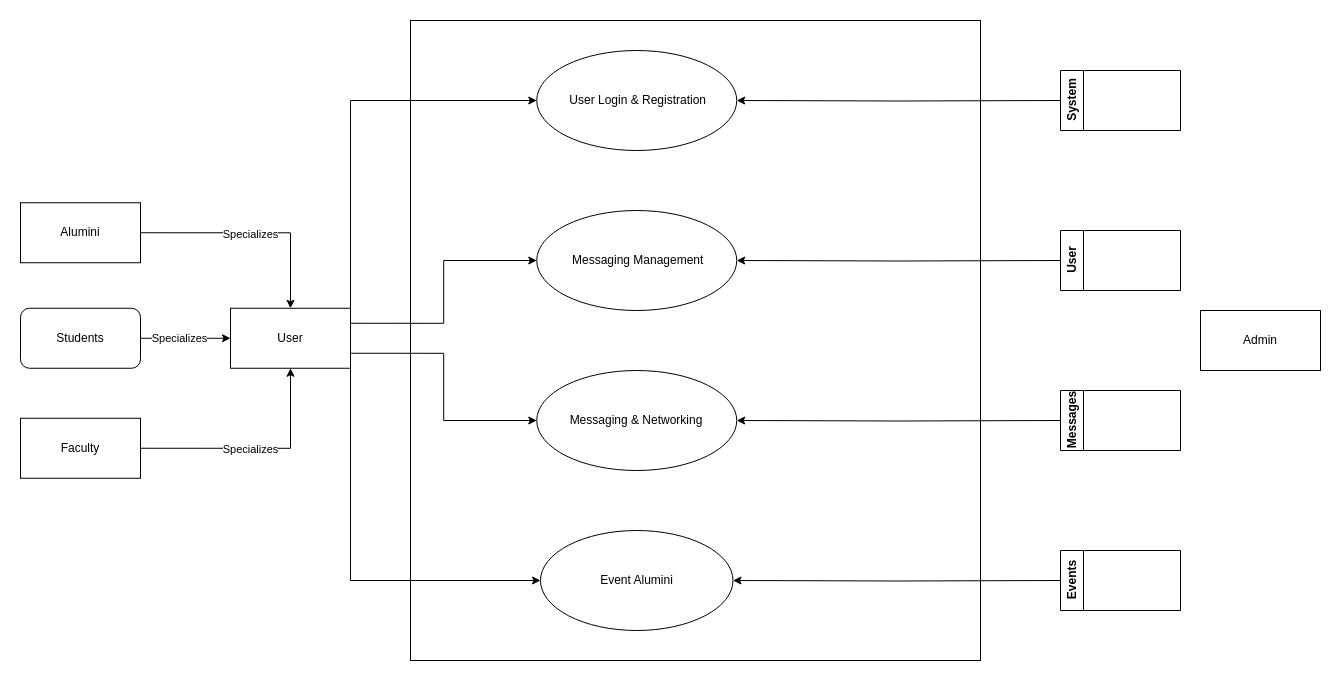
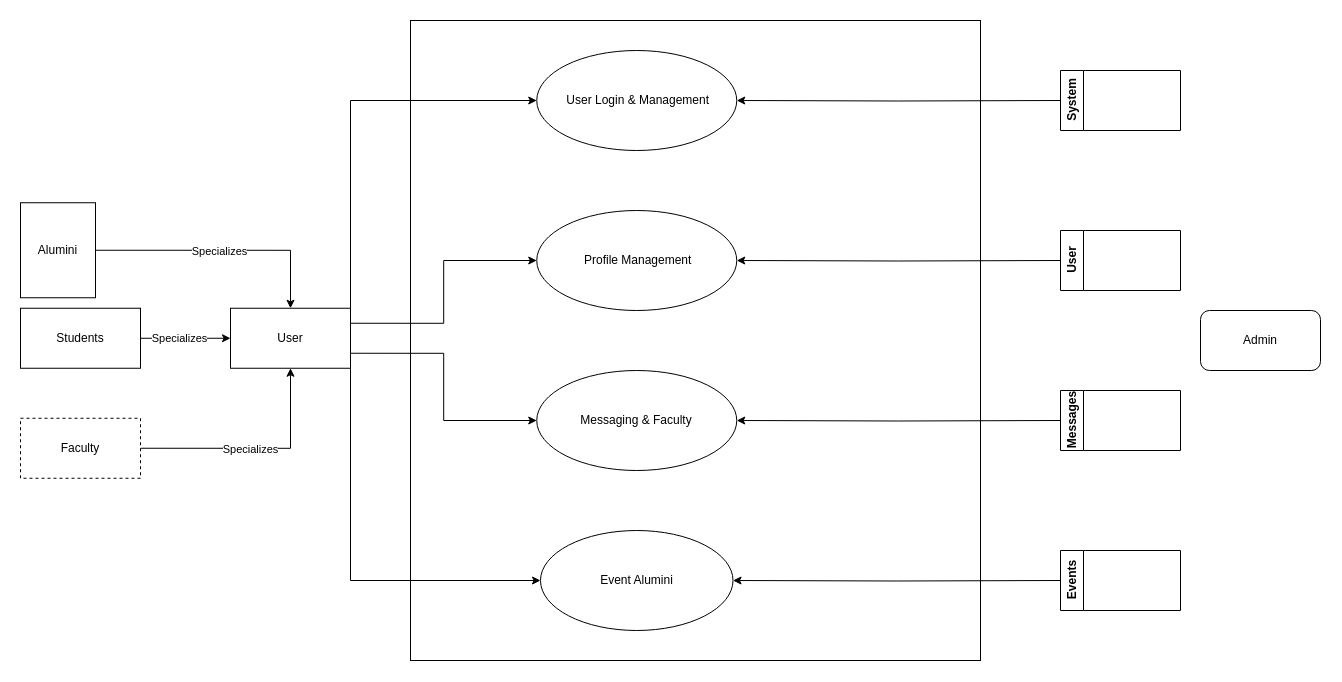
(637, 101) -> (637, 101)
(81, 233) -> (58, 250)
(637, 261) -> (637, 261)
(81, 338) -> (81, 338)
(1261, 341) -> (1261, 341)
(637, 421) -> (637, 421)
(81, 448) -> (81, 448)
